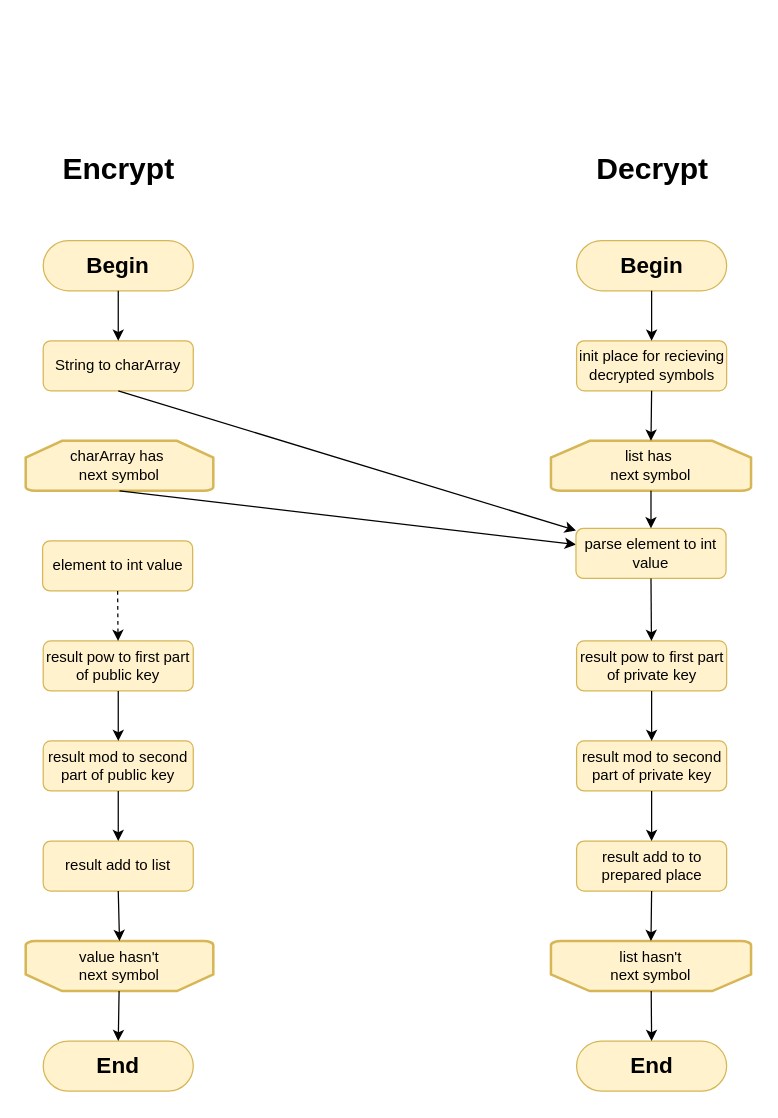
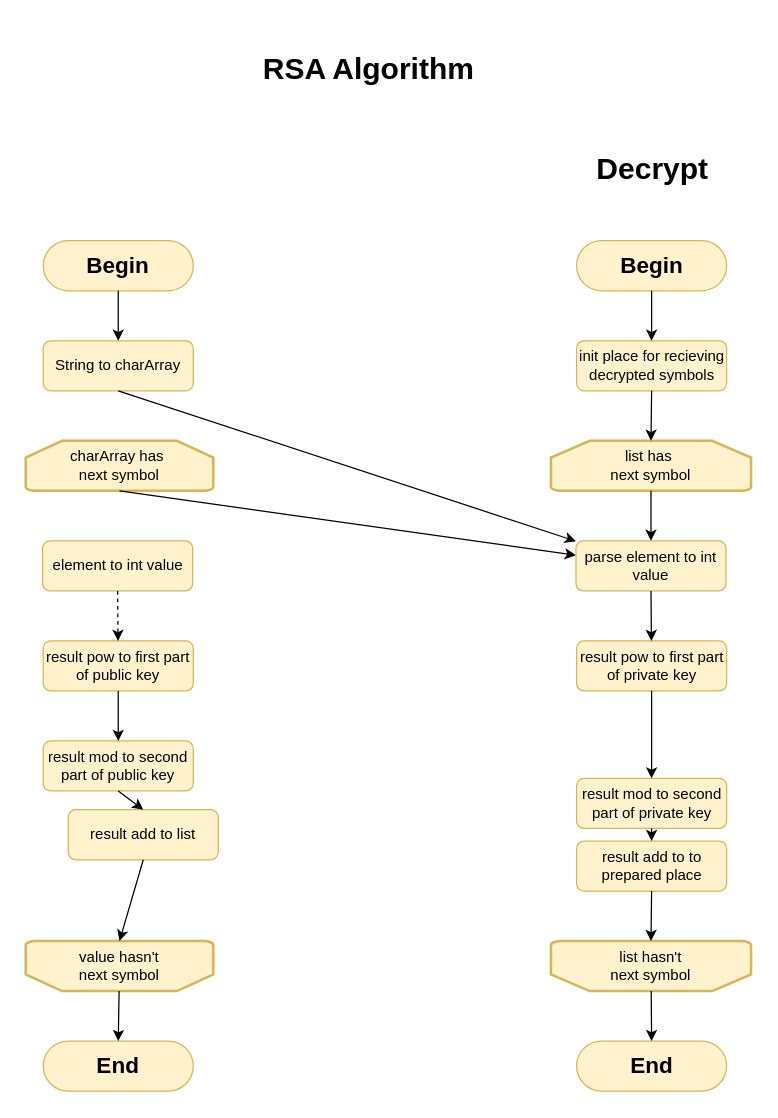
none -> (368, 69)
(118, 169) -> none
(651, 553) -> (651, 566)
(651, 766) -> (651, 803)
(118, 866) -> (143, 834)
